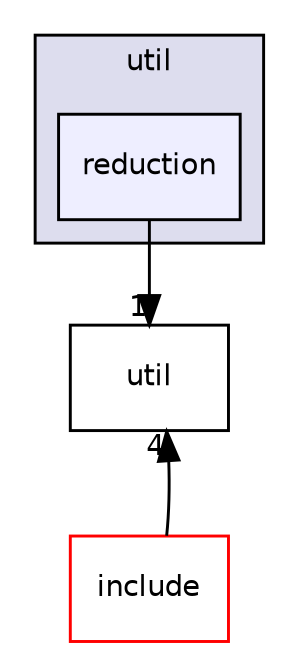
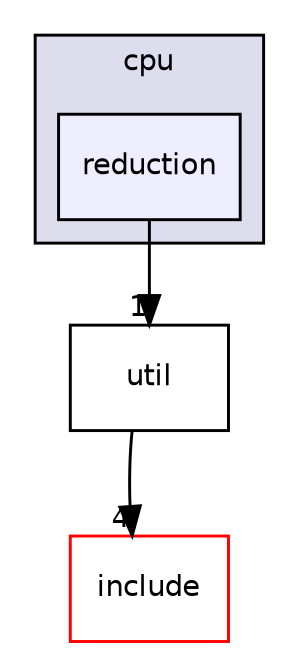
(149, 63) -> (149, 63)
(169, 498) -> (130, 469)
